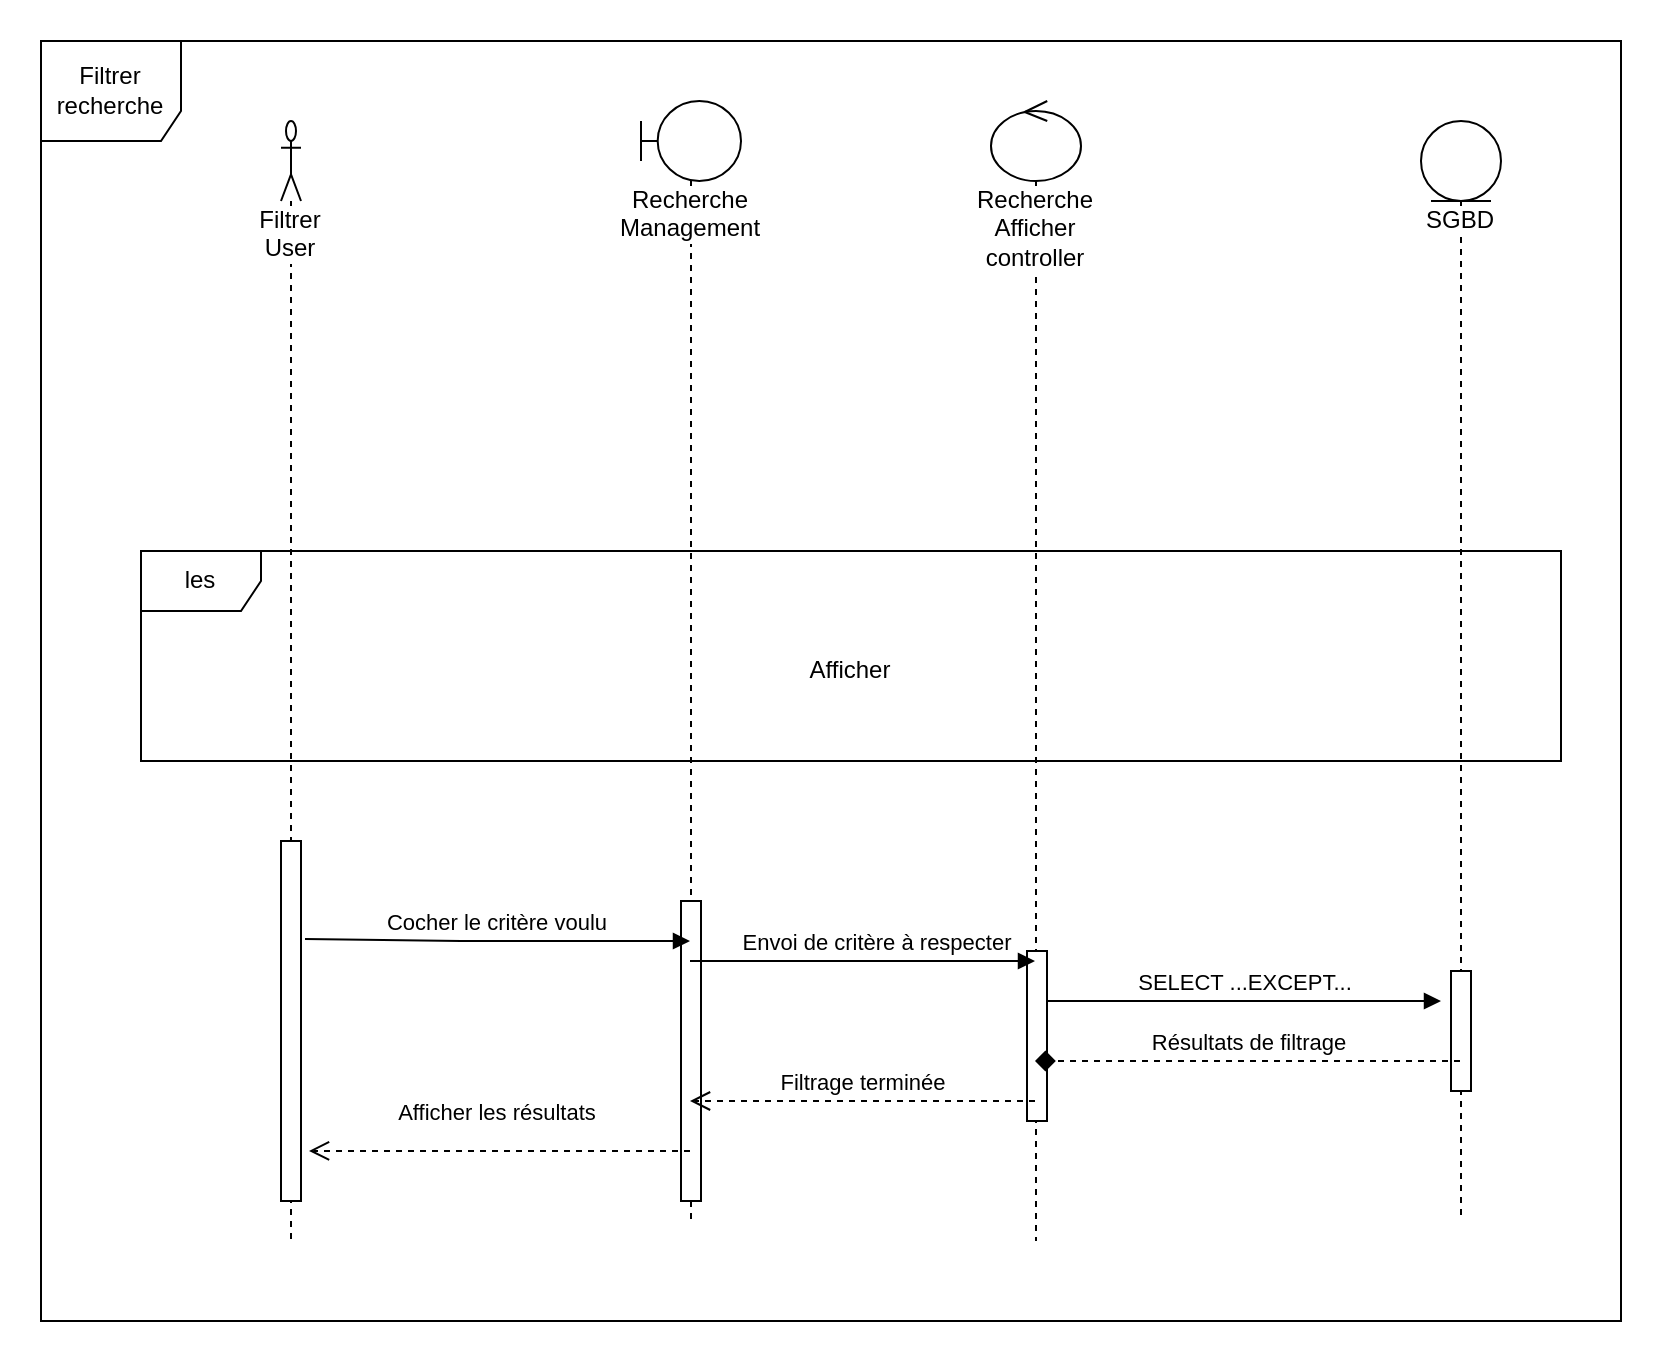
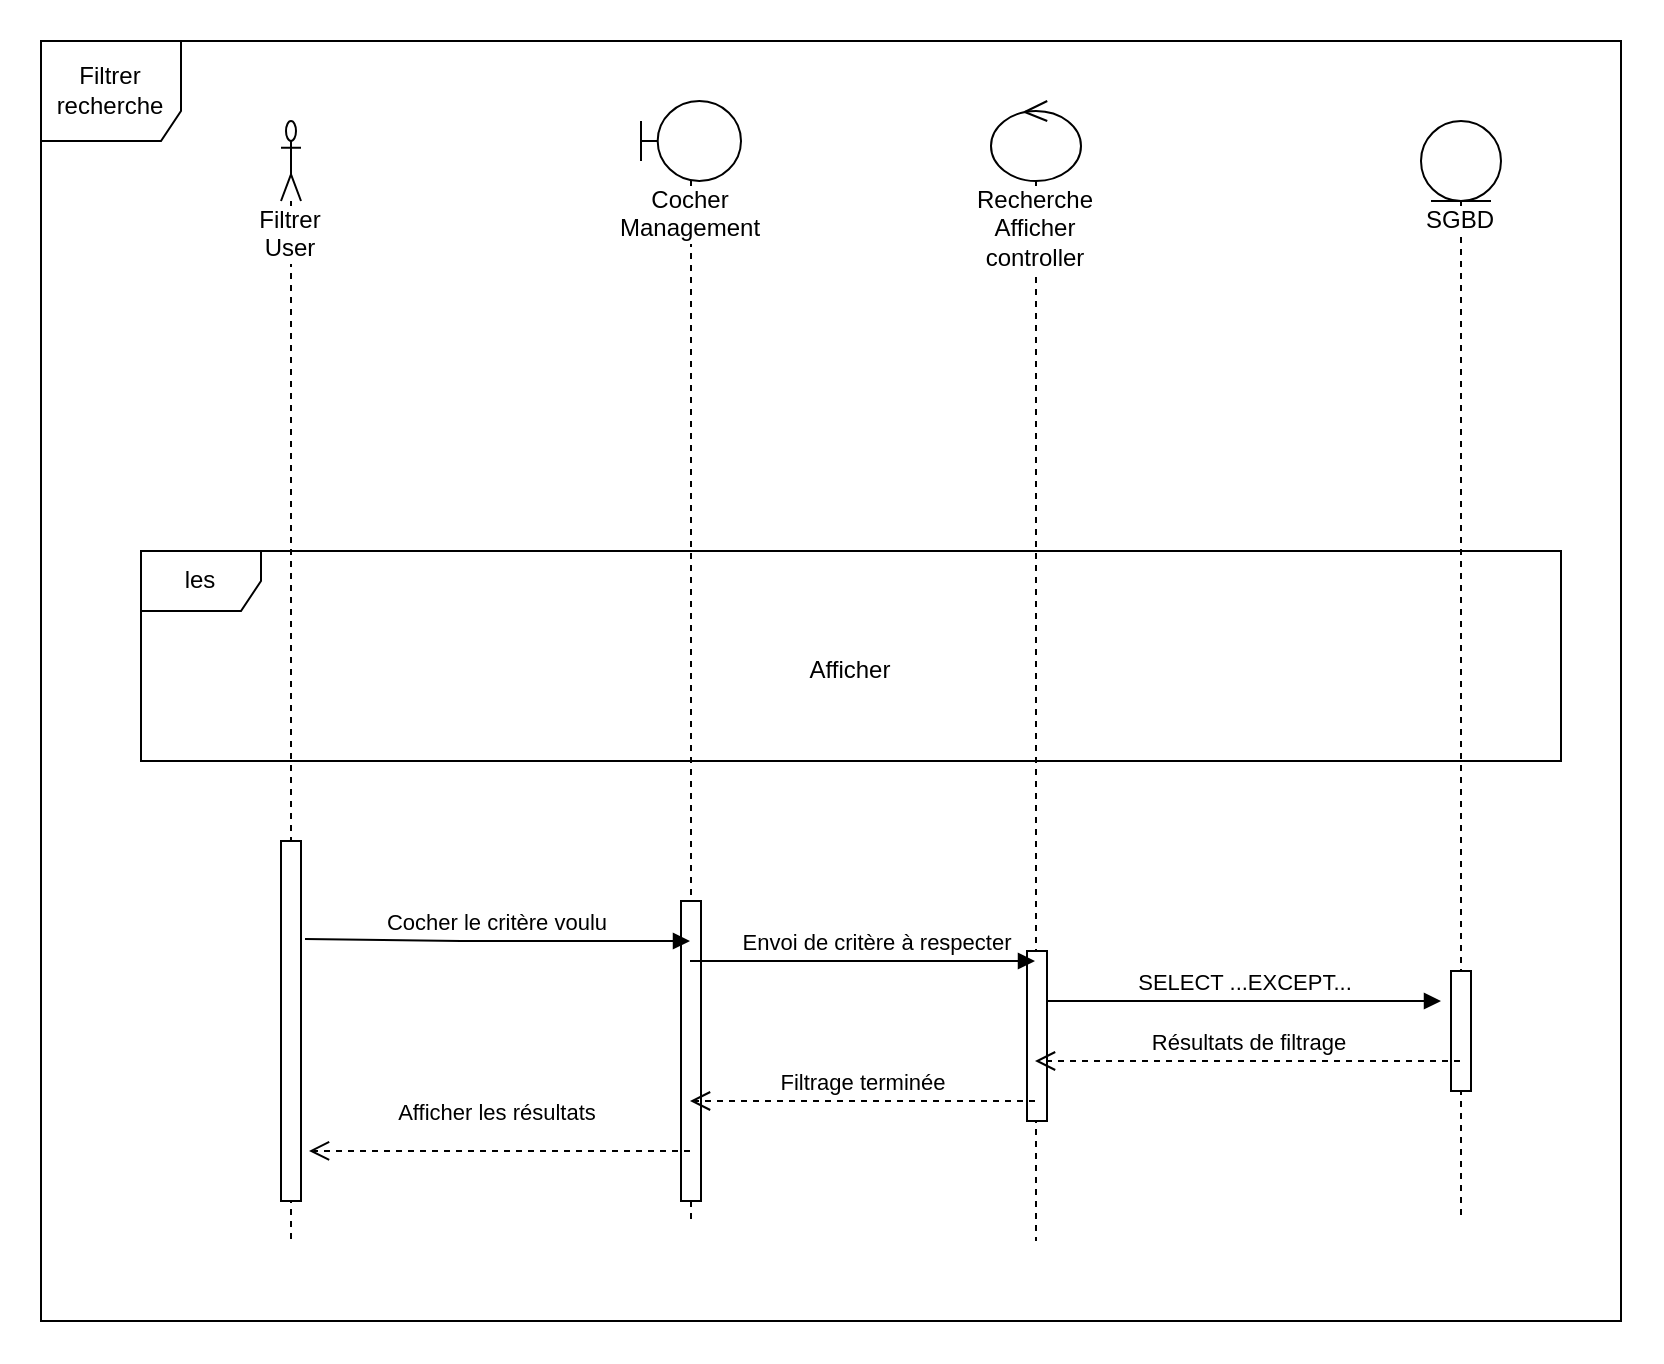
(691, 245) -> (691, 230)
(1055, 1061) -> (1047, 1061)
